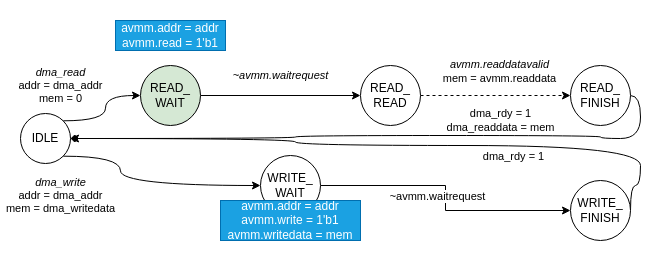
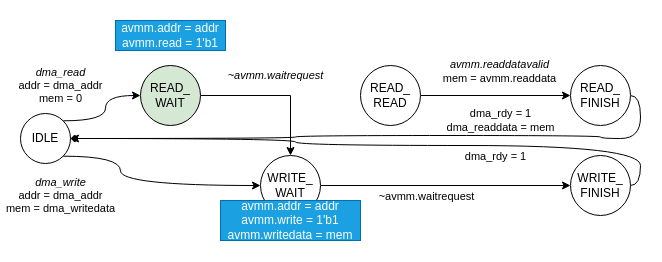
(321, 96) -> (291, 121)
(493, 96) -> (493, 96)
(601, 211) -> (601, 186)
